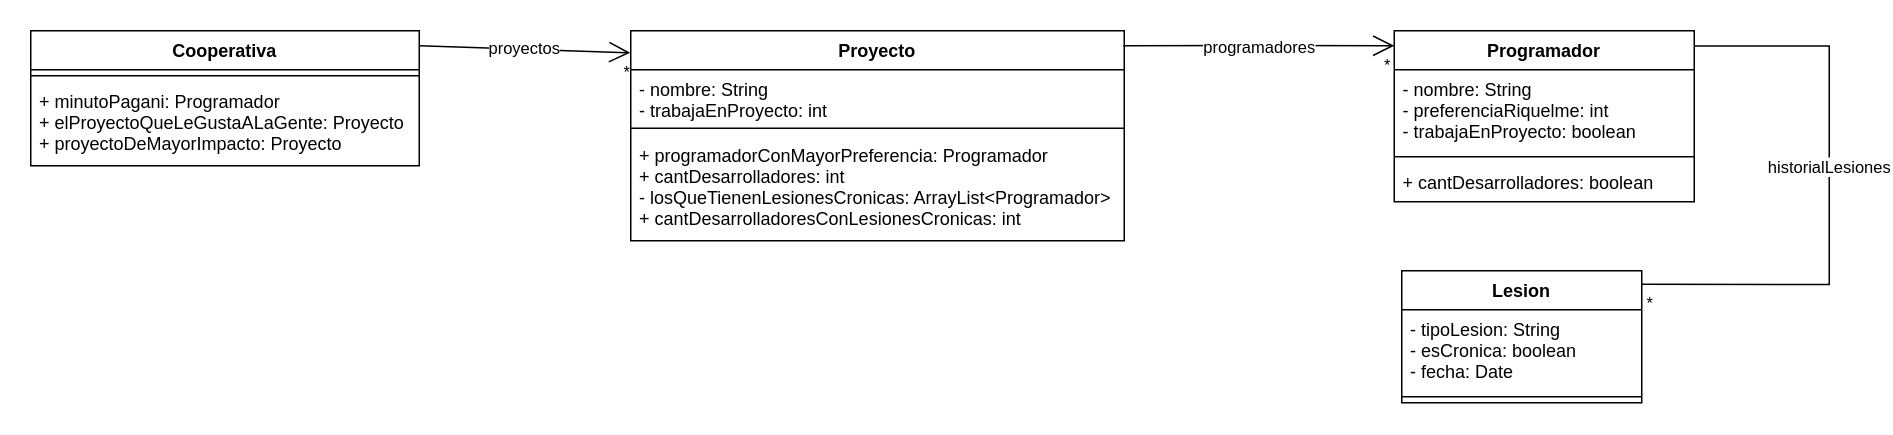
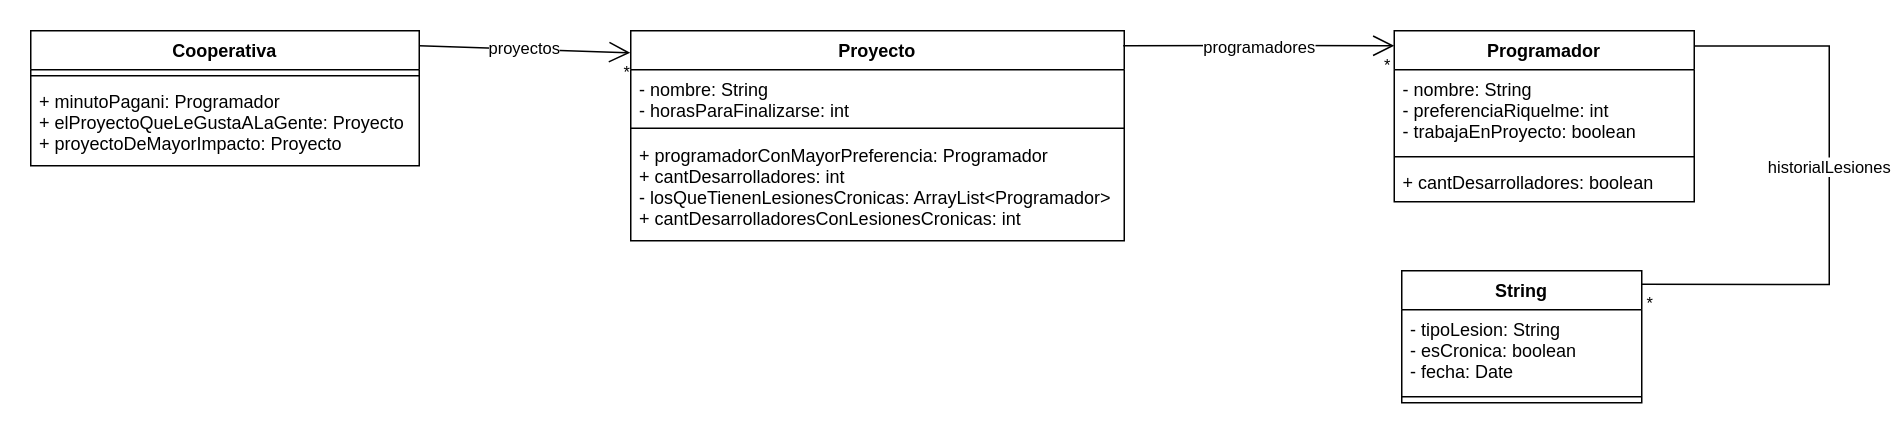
(710, 90) -> (710, 90)
(1521, 291) -> (1521, 291)
